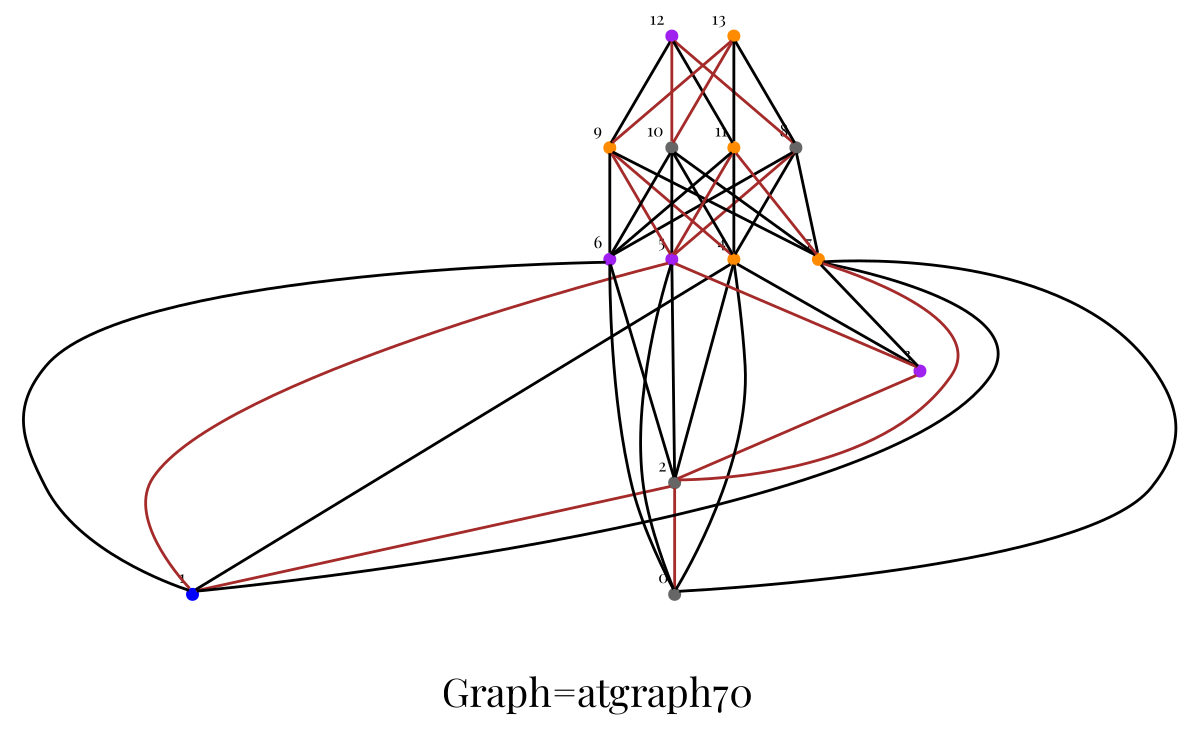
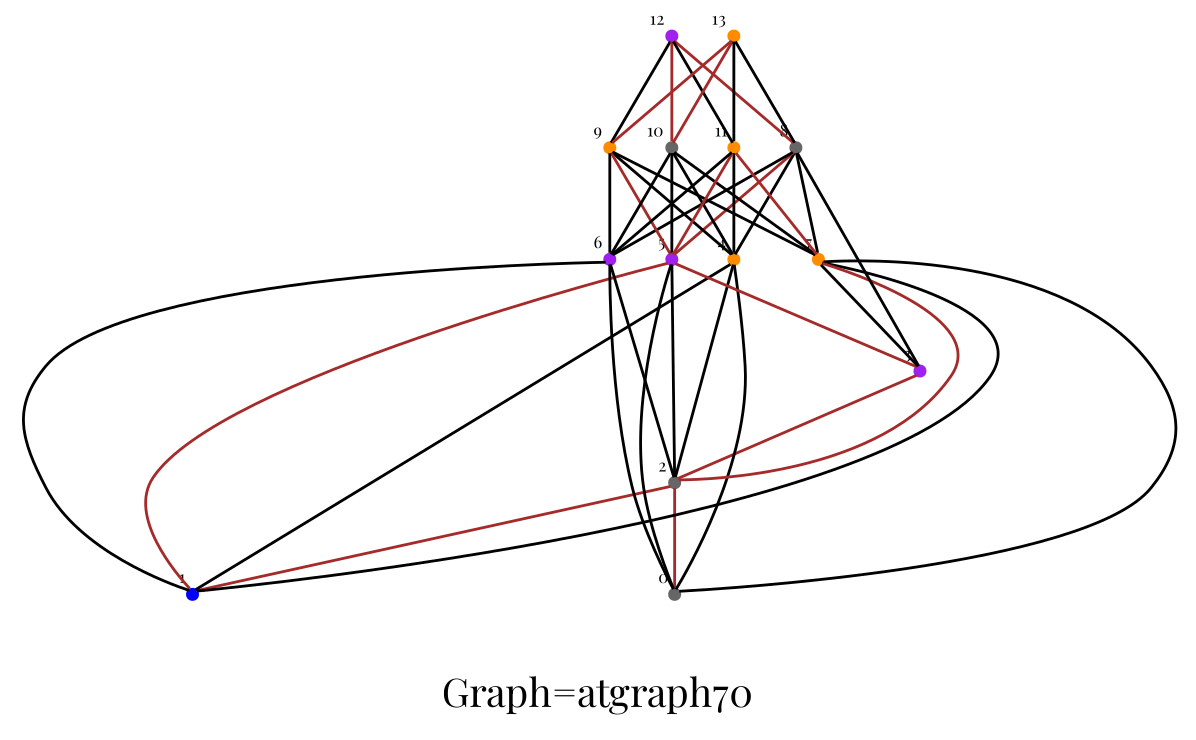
(672, 203) -> (672, 203)
(787, 292) -> (849, 244)
